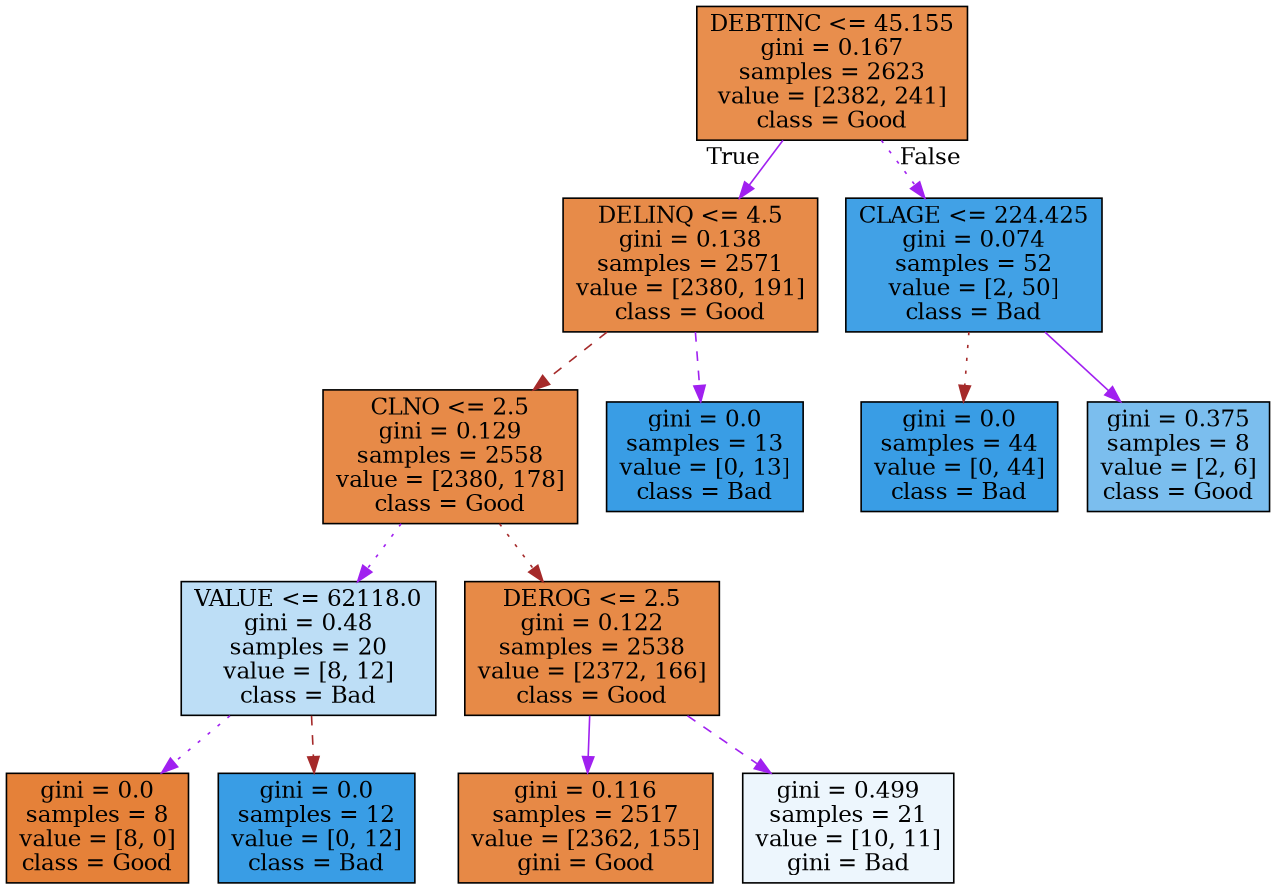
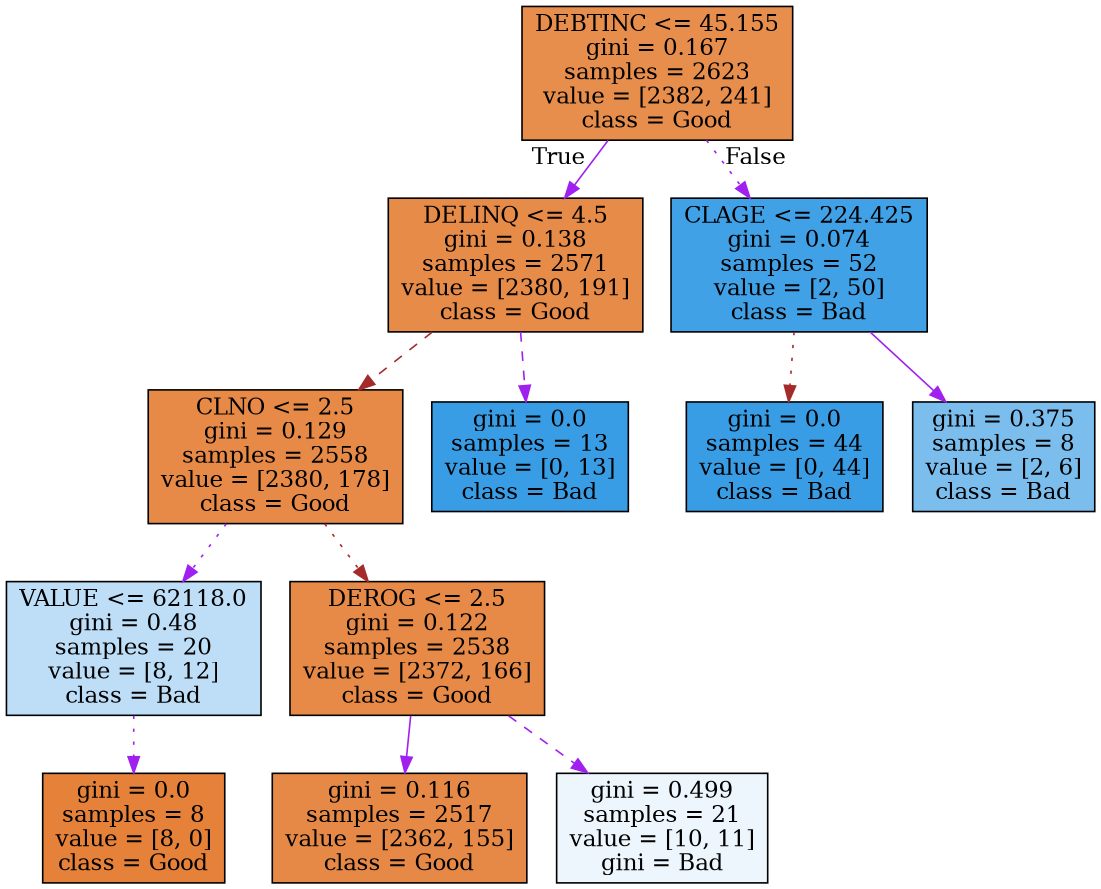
(1179, 457) -> (1004, 457)
(317, 828) -> none
(586, 828) -> (400, 828)
